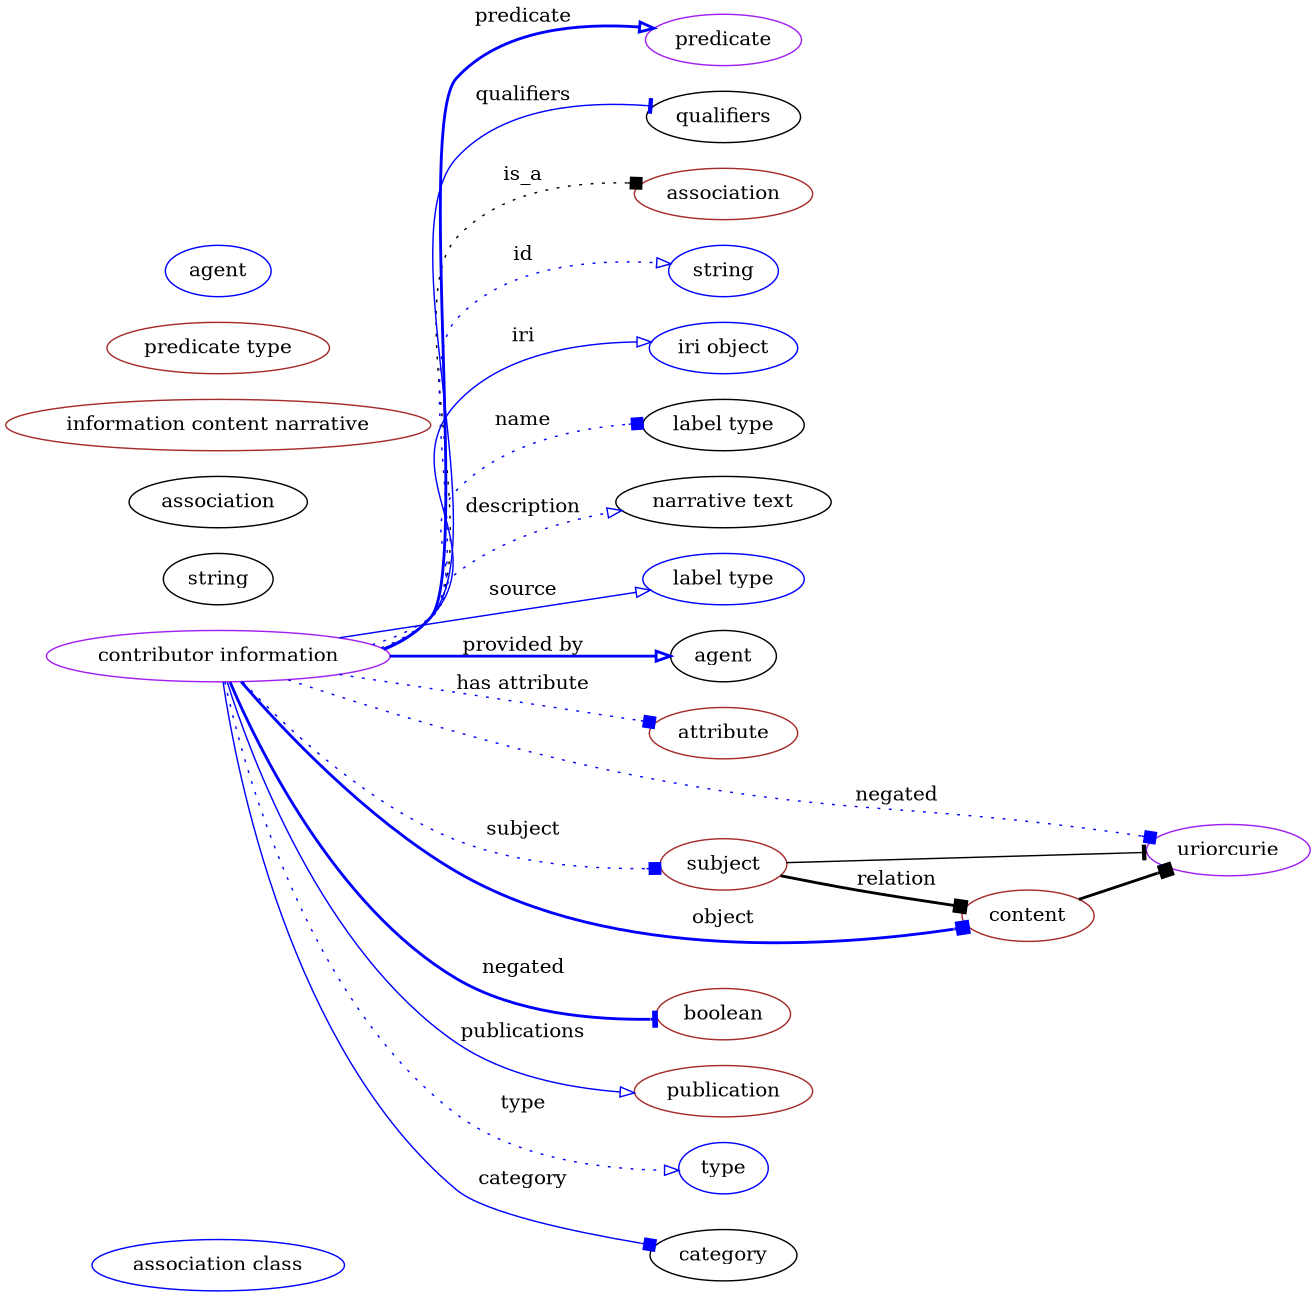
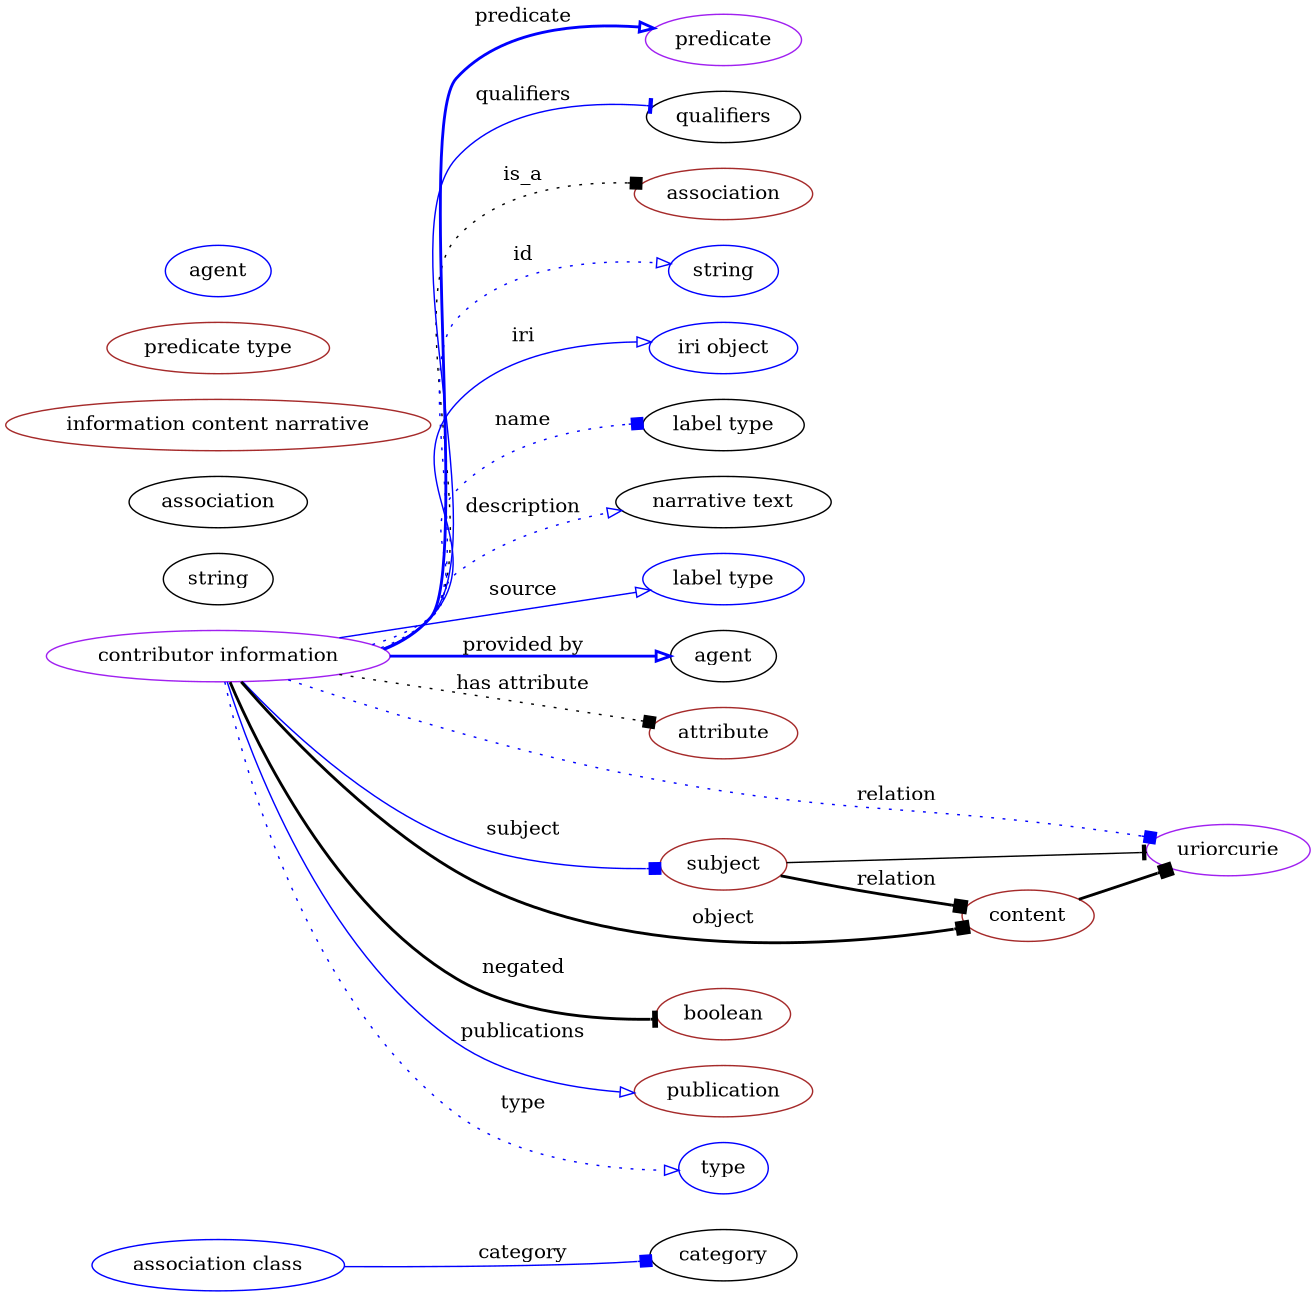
(490, 698) -> (490, 698)
(897, 795) -> (897, 795)
(422, 825) -> (422, 825)
(558, 914) -> (558, 914)
(387, 923) -> (387, 923)
(340, 1043) -> (491, 1266)
